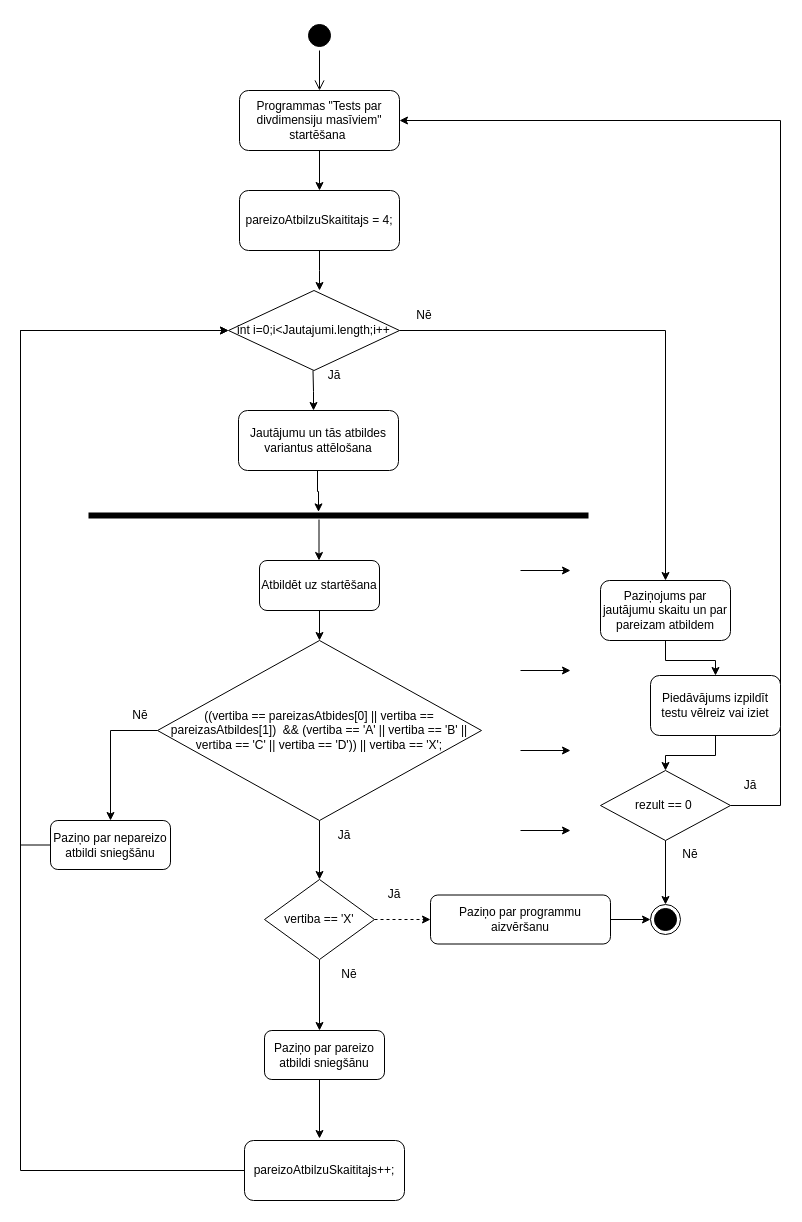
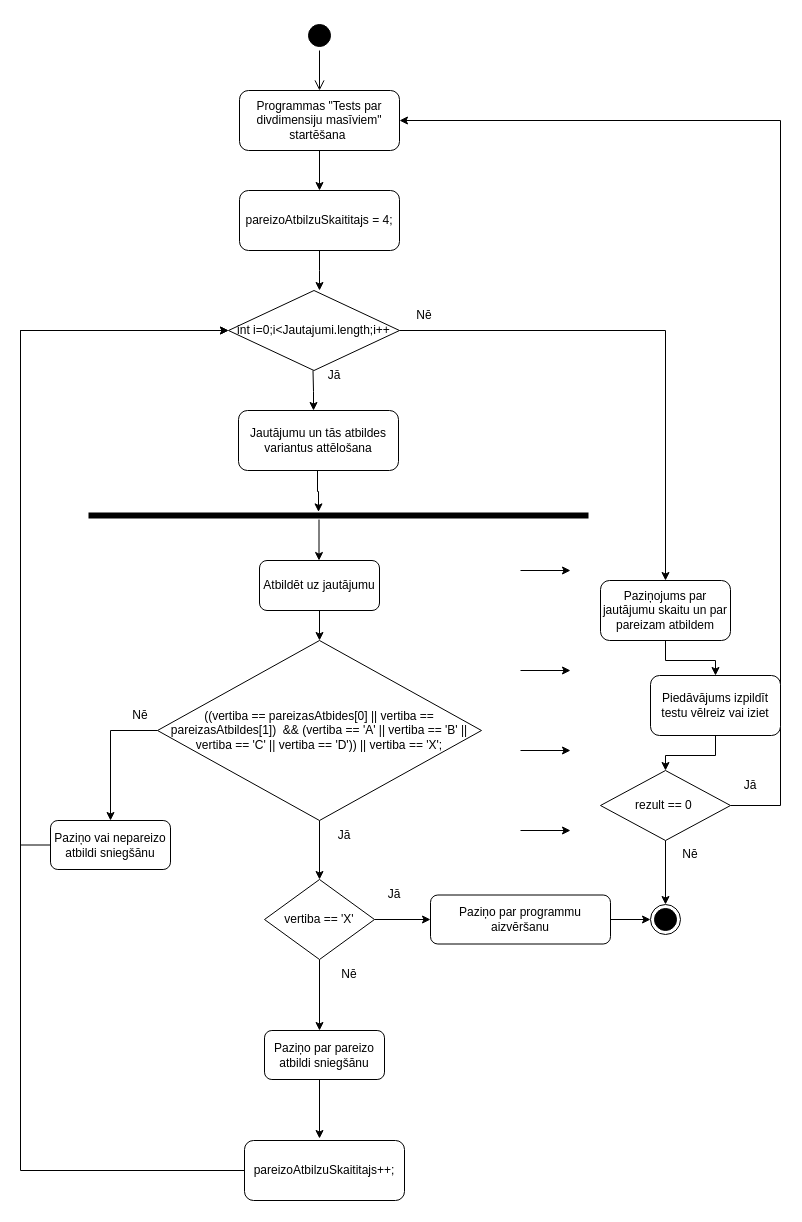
(320, 586) -> (320, 586)
(111, 846) -> (111, 846)
(400, 920) -> (400, 920)
